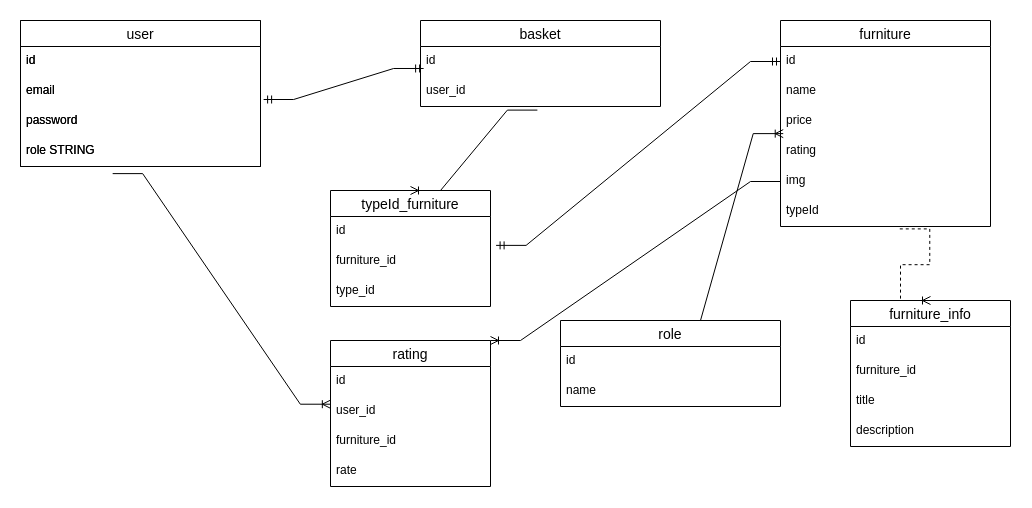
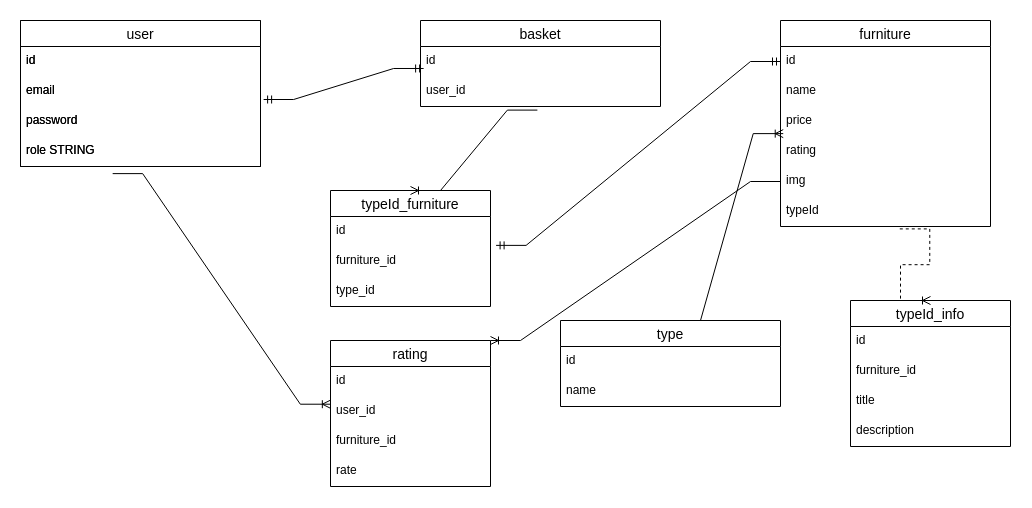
(930, 314) -> (930, 314)
(670, 334) -> (670, 334)
